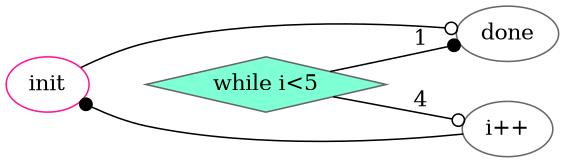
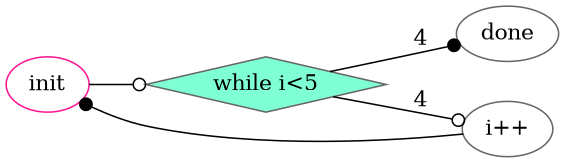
(260, 27) -> (111, 84)
(421, 39) -> (421, 39)
